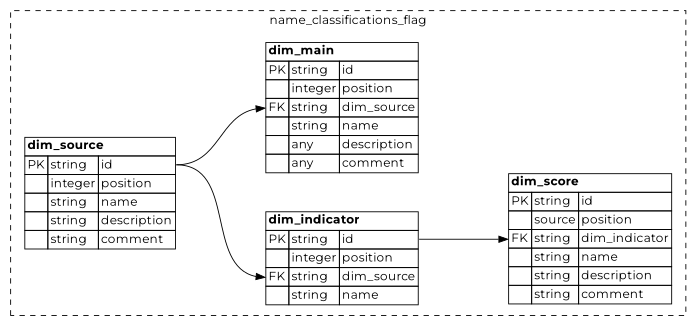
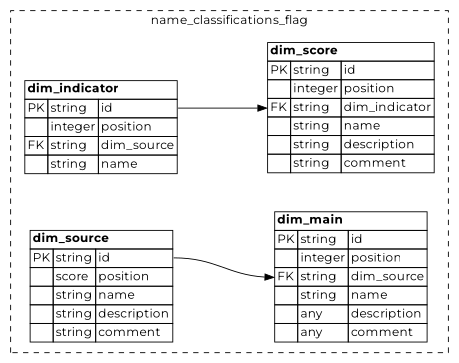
(73, 183) -> (72, 276)
(220, 217) -> none
(555, 220) -> (316, 89)
